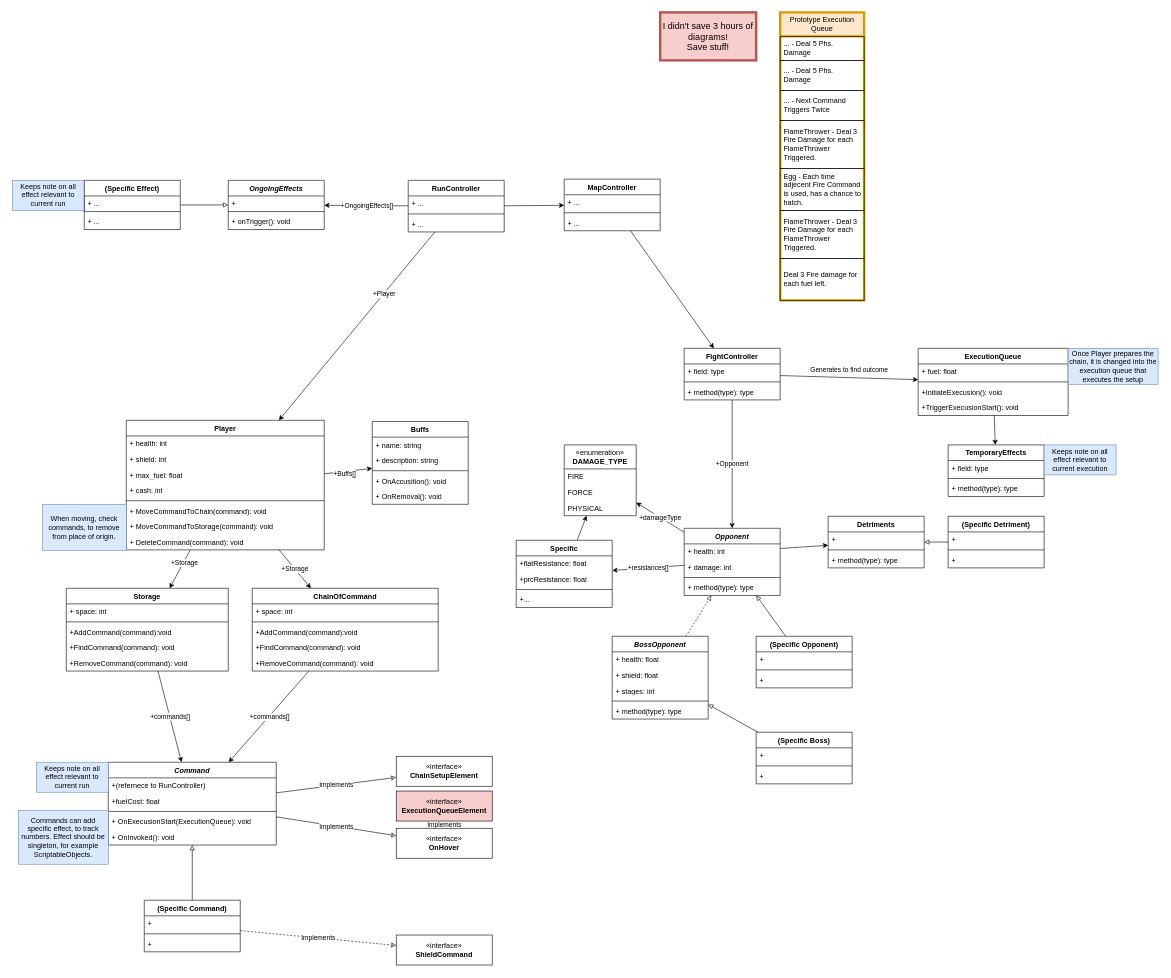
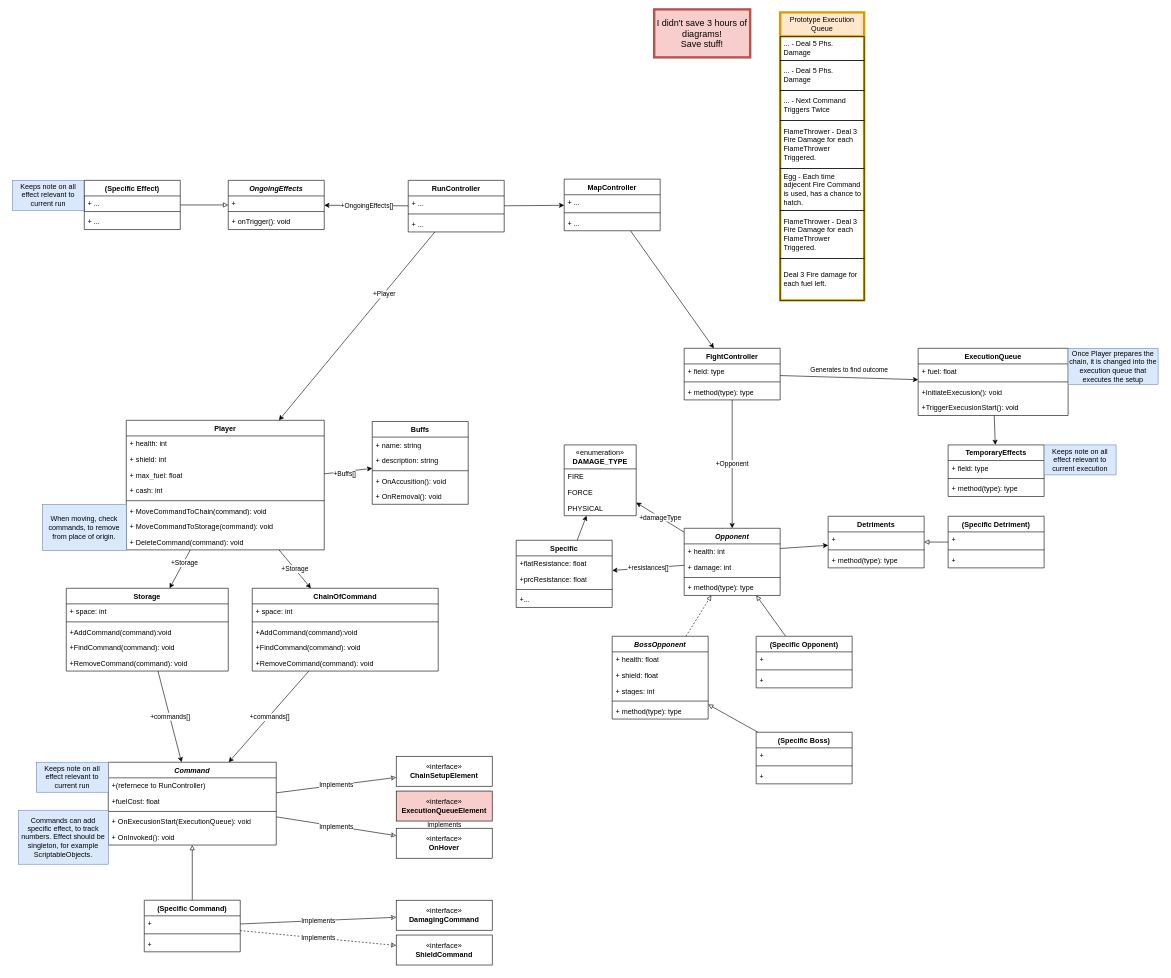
(708, 36) -> (702, 33)
none -> (444, 915)
none -> (317, 921)
